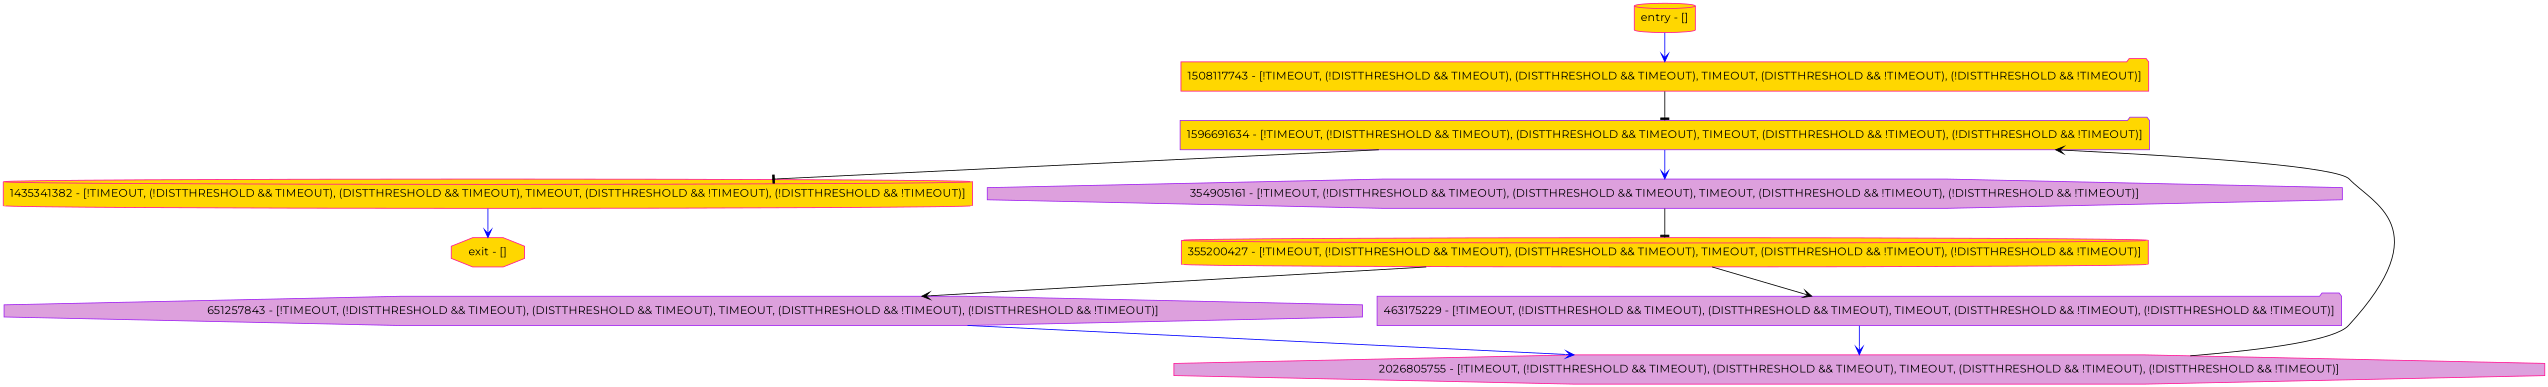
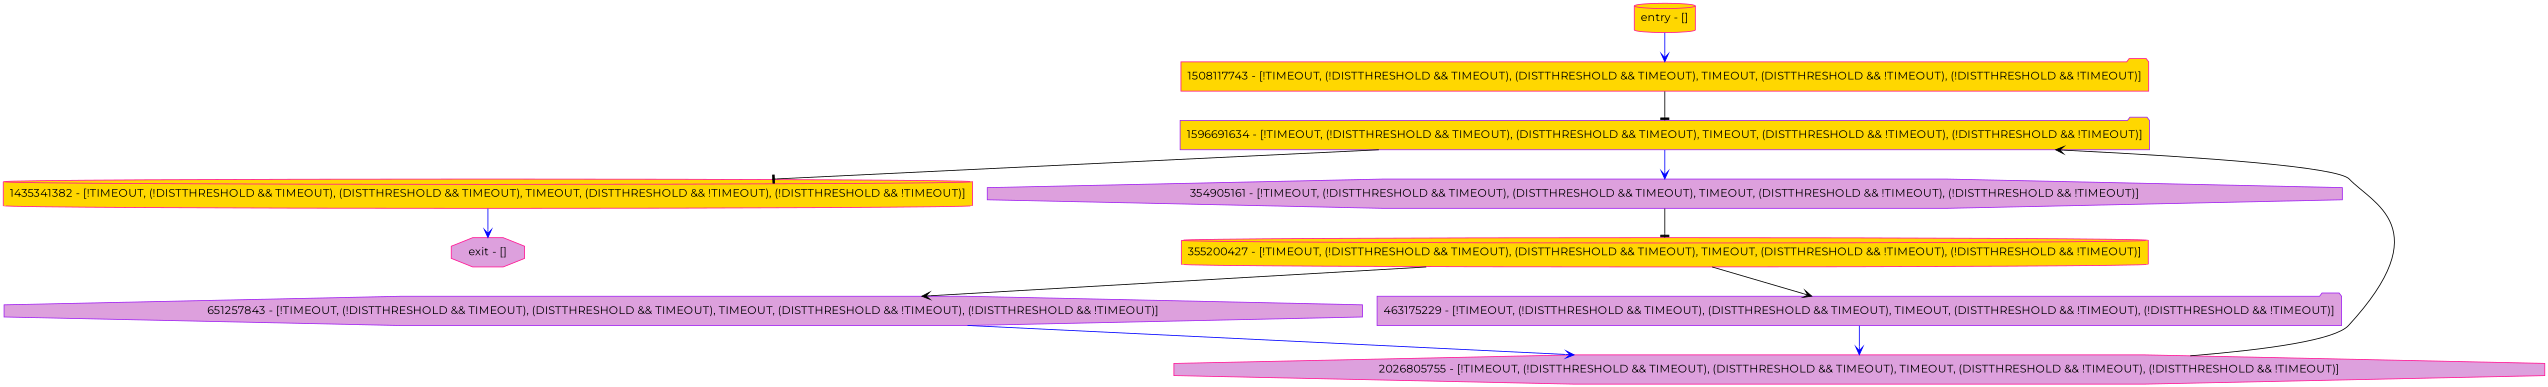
(488, 252) -> (488, 252)
